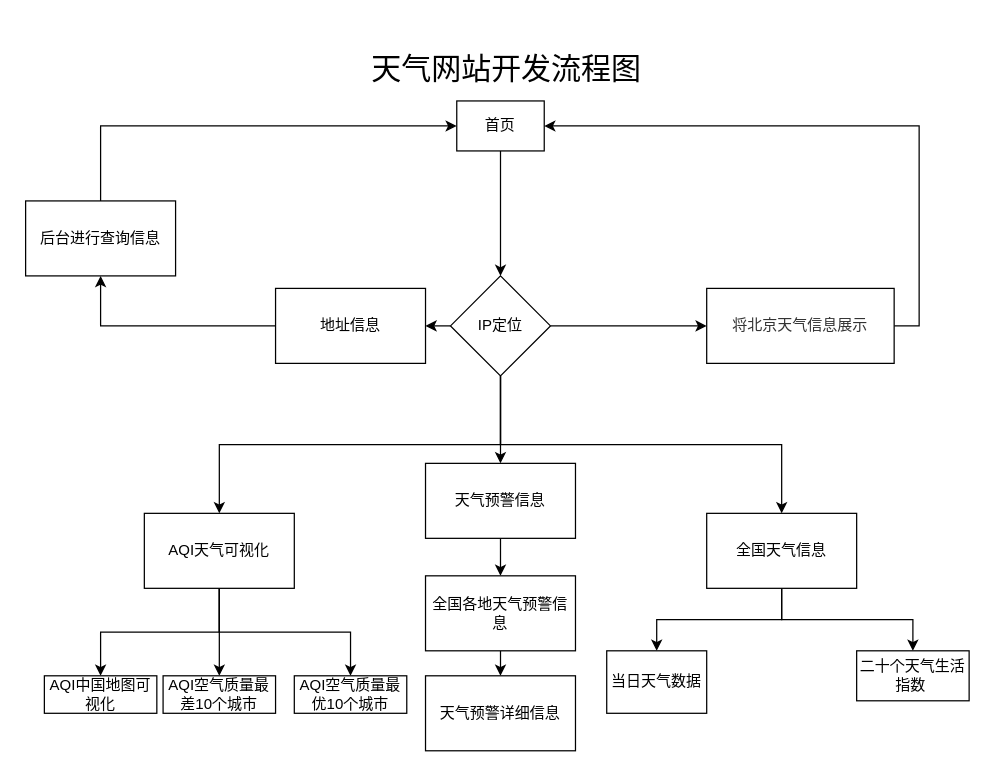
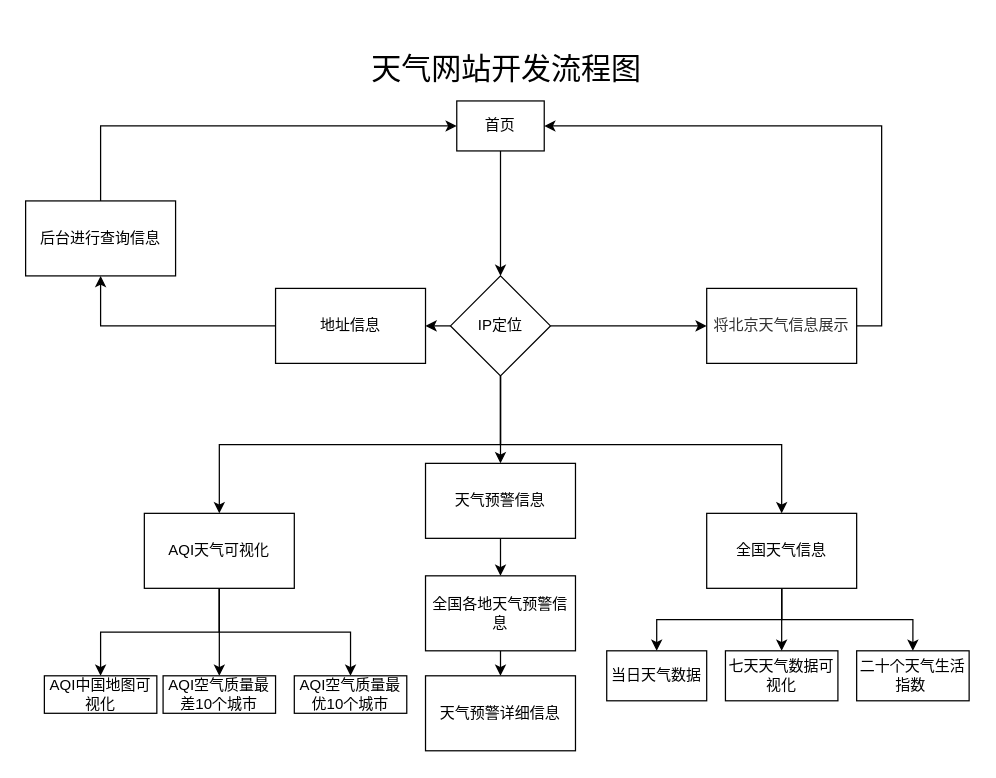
(801, 326) -> (782, 326)
none -> (782, 633)
none -> (782, 676)
(657, 682) -> (657, 676)
